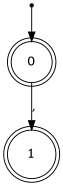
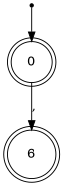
(32, 154) -> (32, 154)
